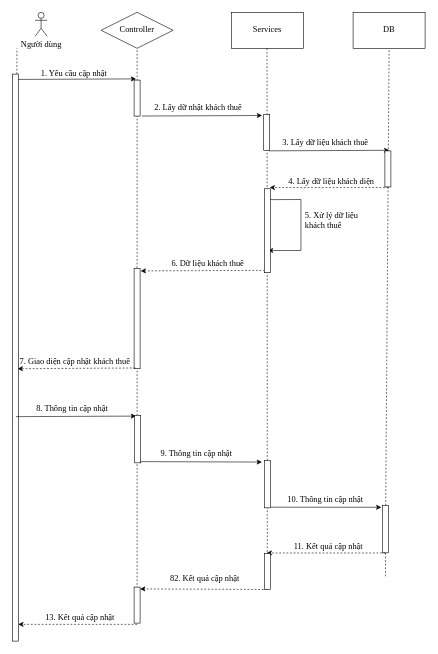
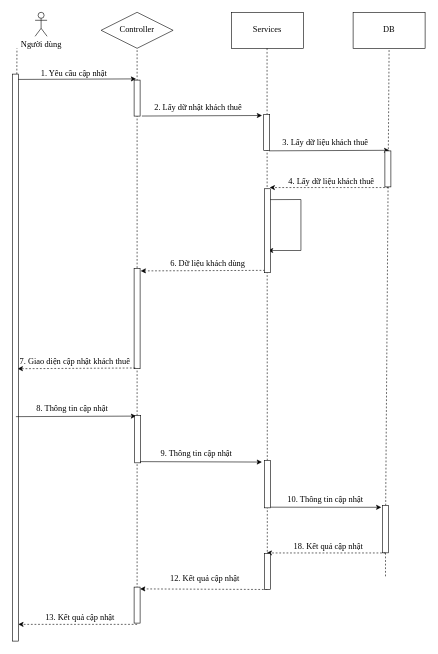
(332, 182) -> (332, 182)
(336, 221) -> none
(208, 264) -> (208, 264)
(329, 547) -> (329, 547)
(205, 579) -> (205, 579)
